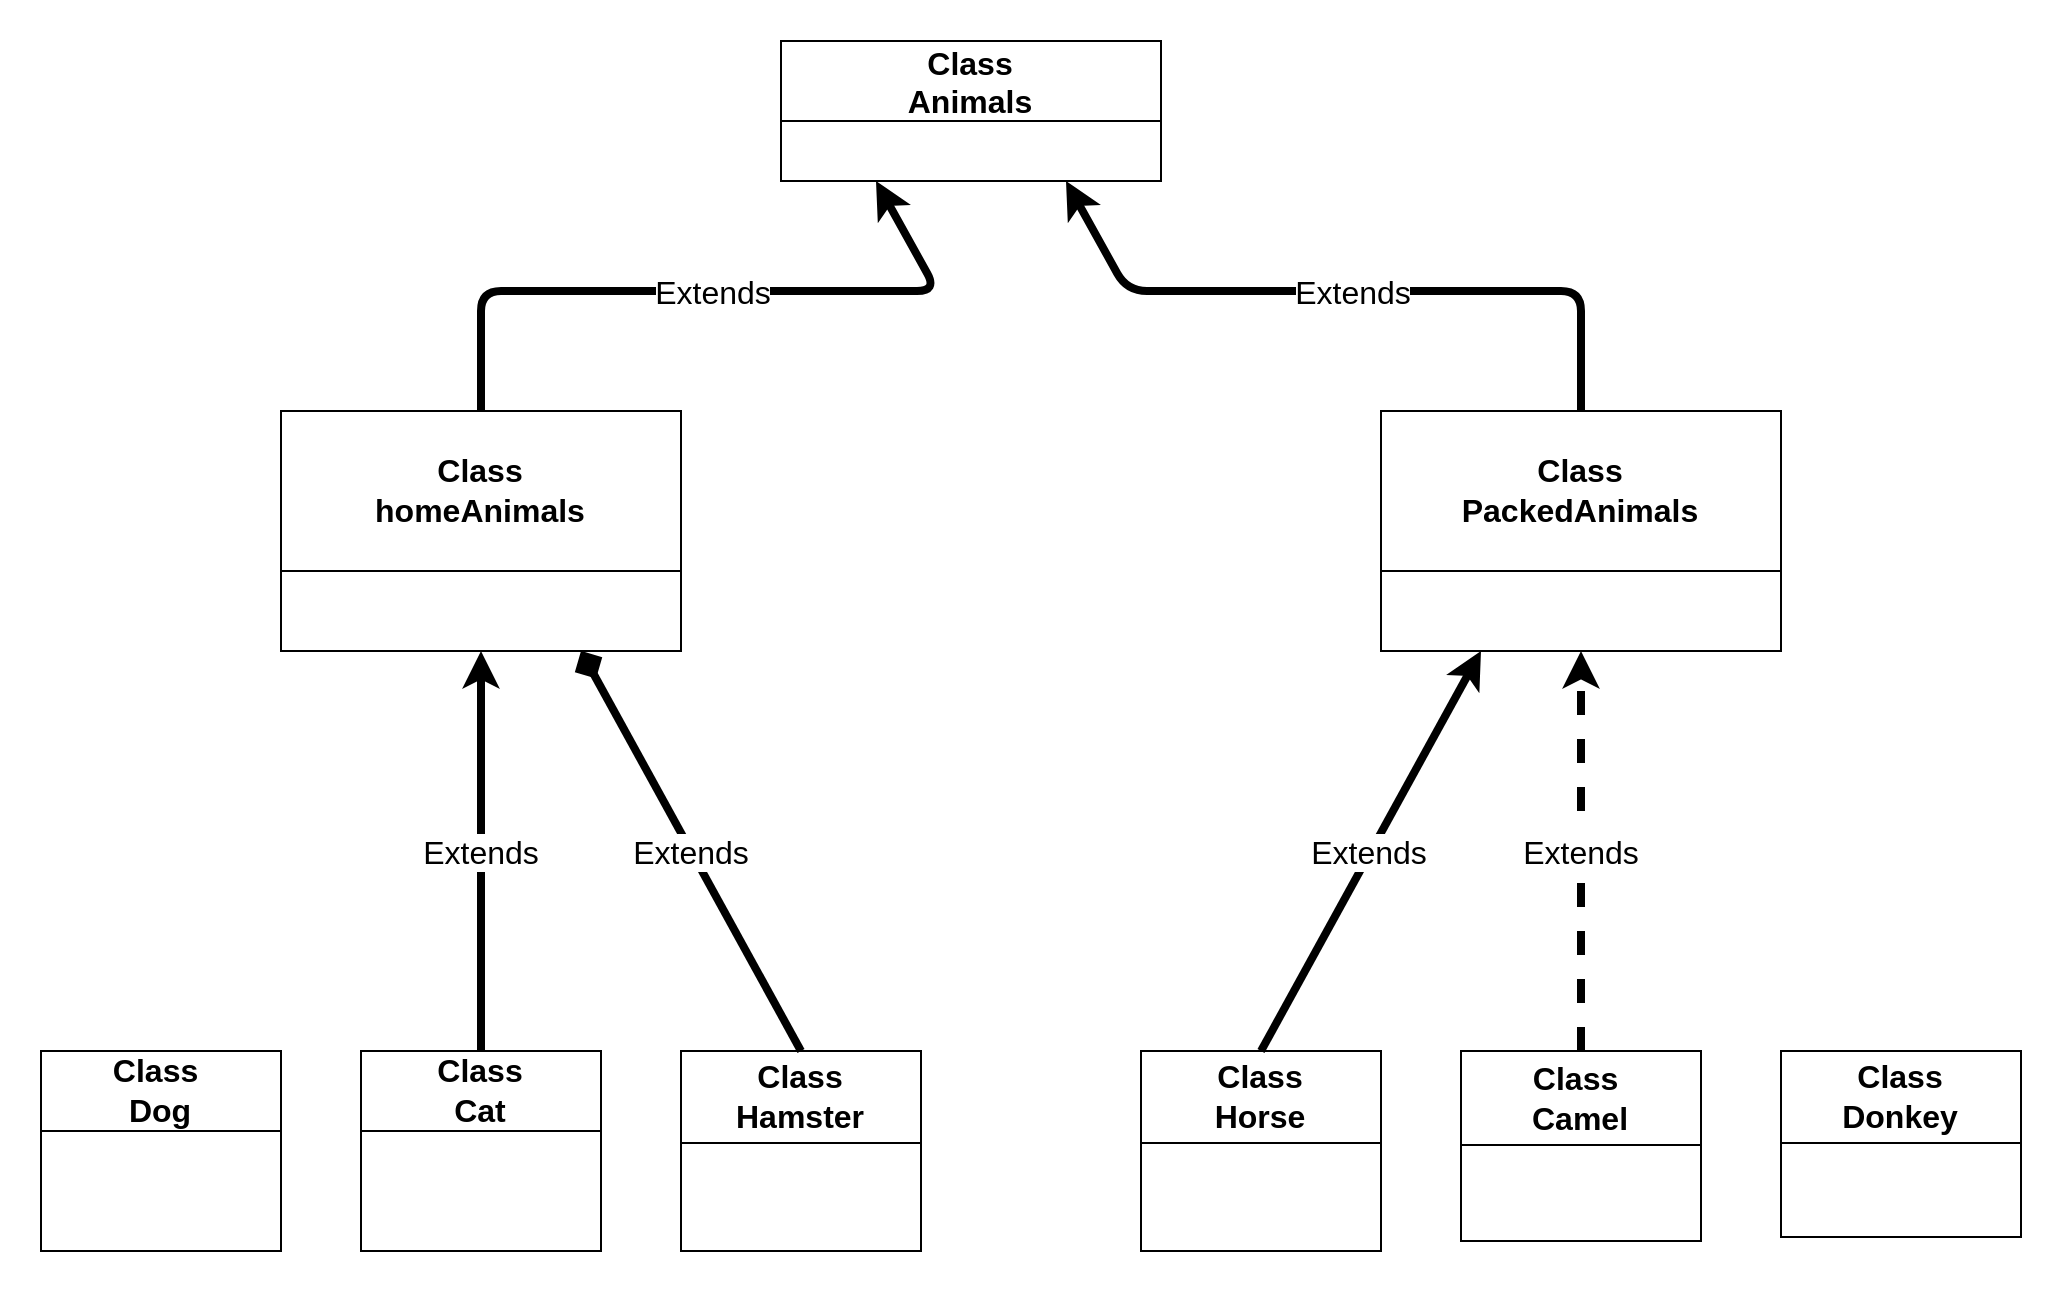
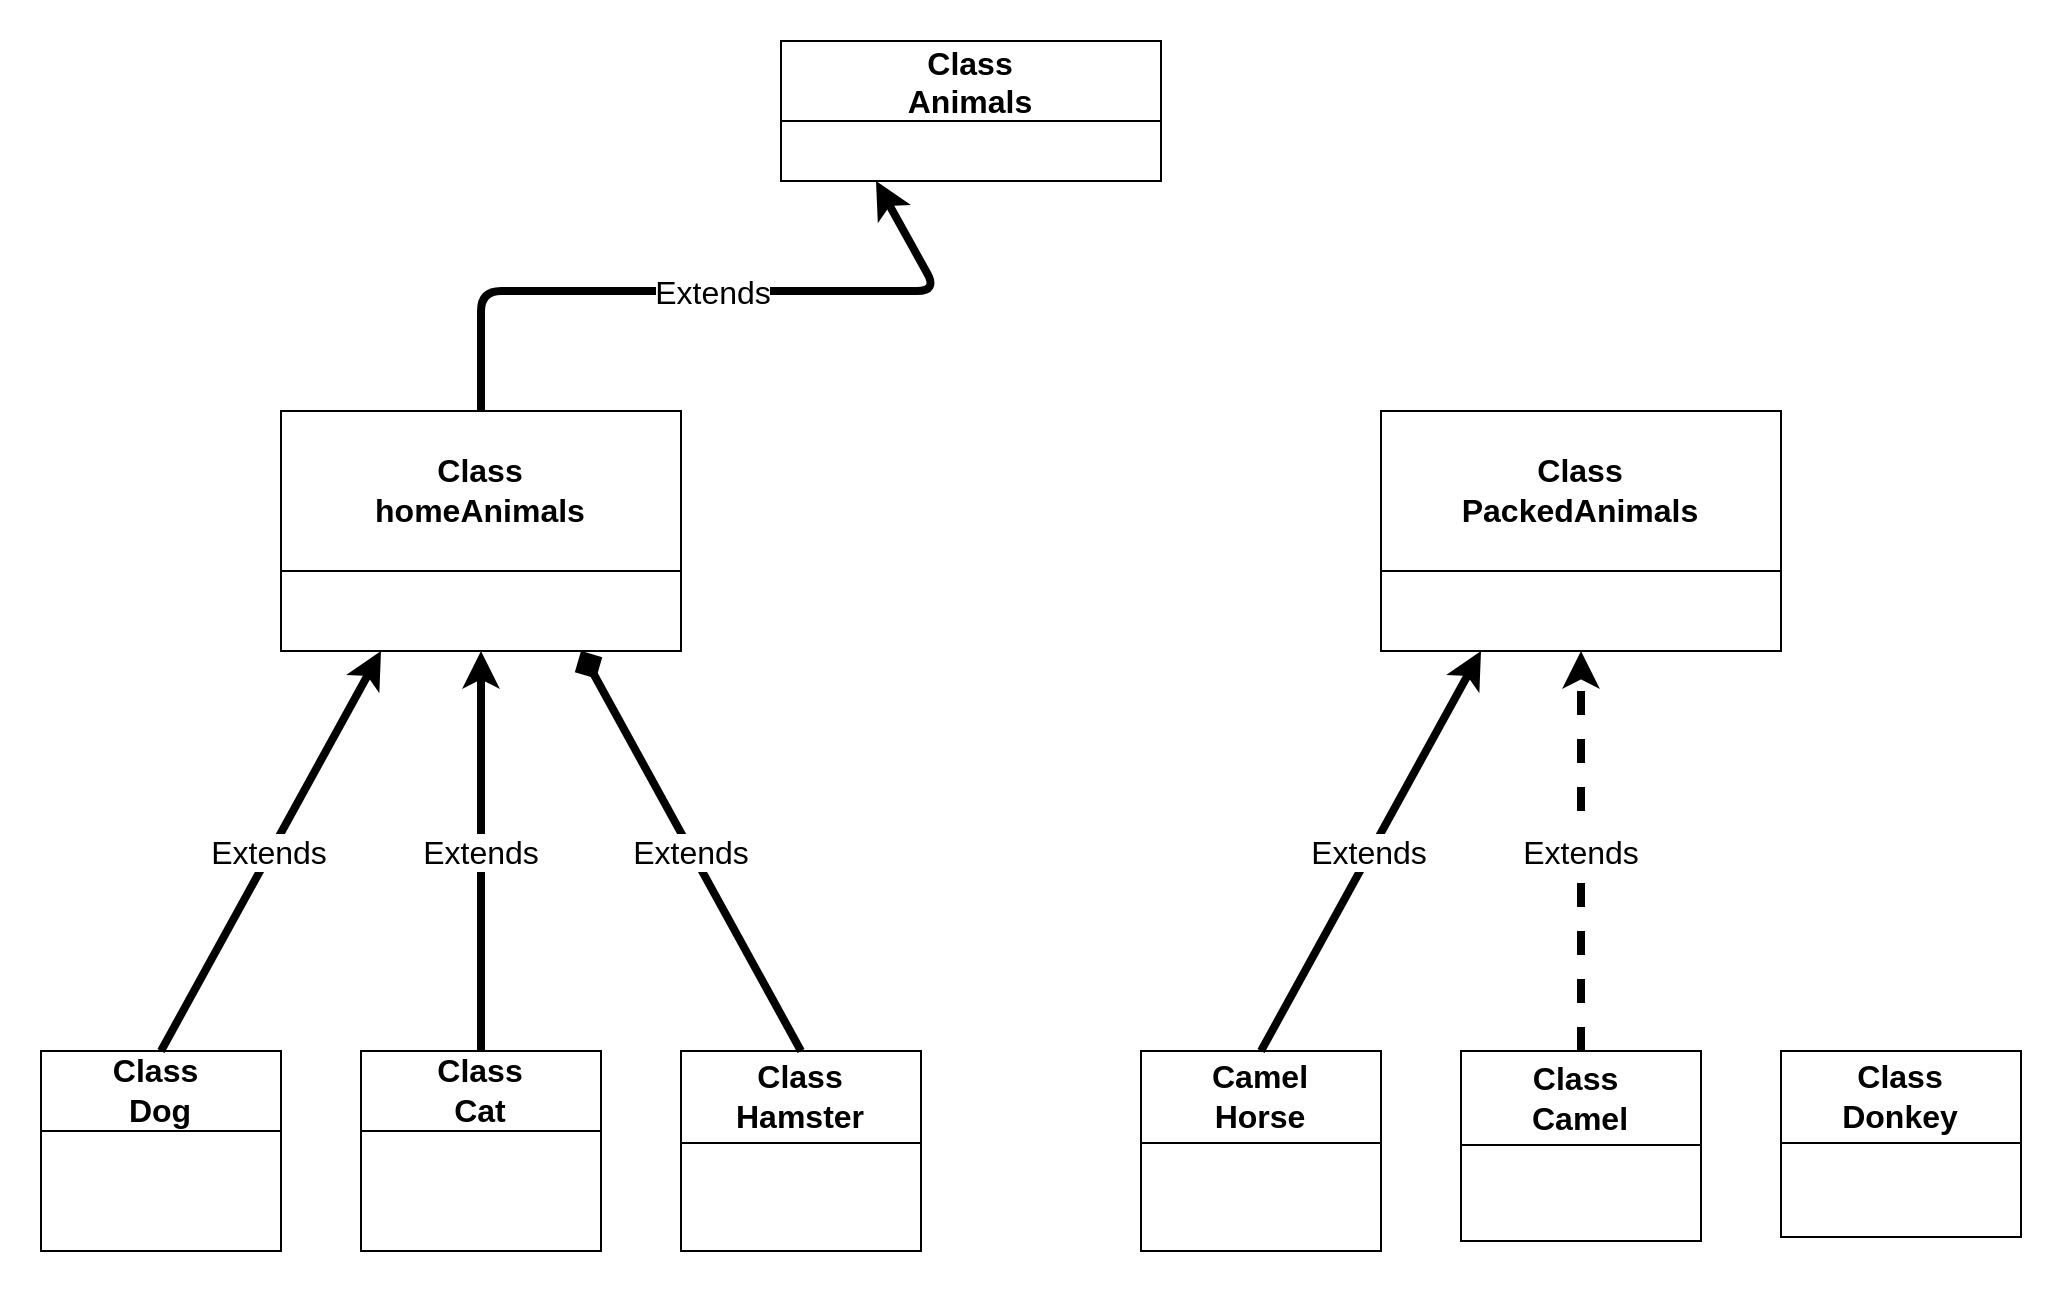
(1362, 291) -> none
none -> (217, 949)
(1261, 1097) -> (1261, 1097)
